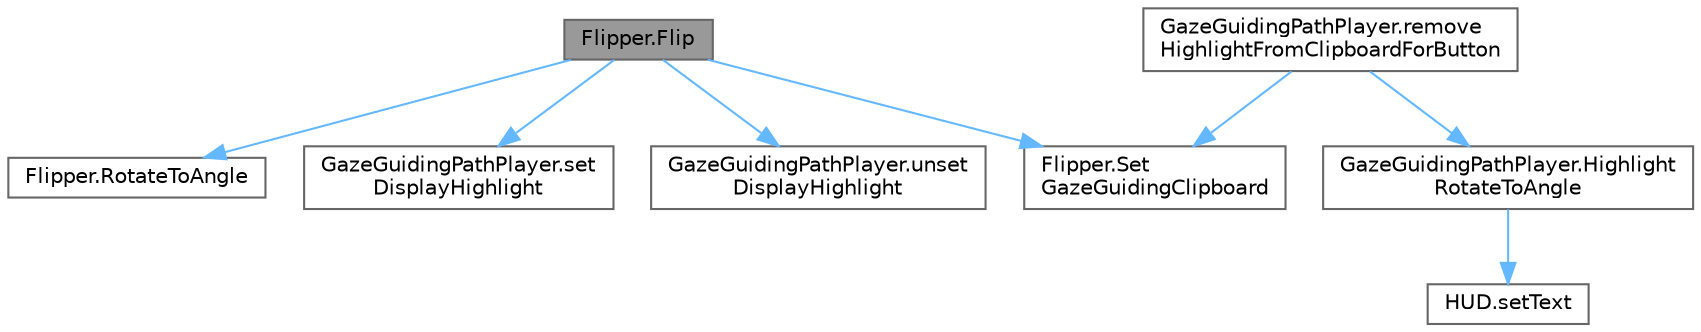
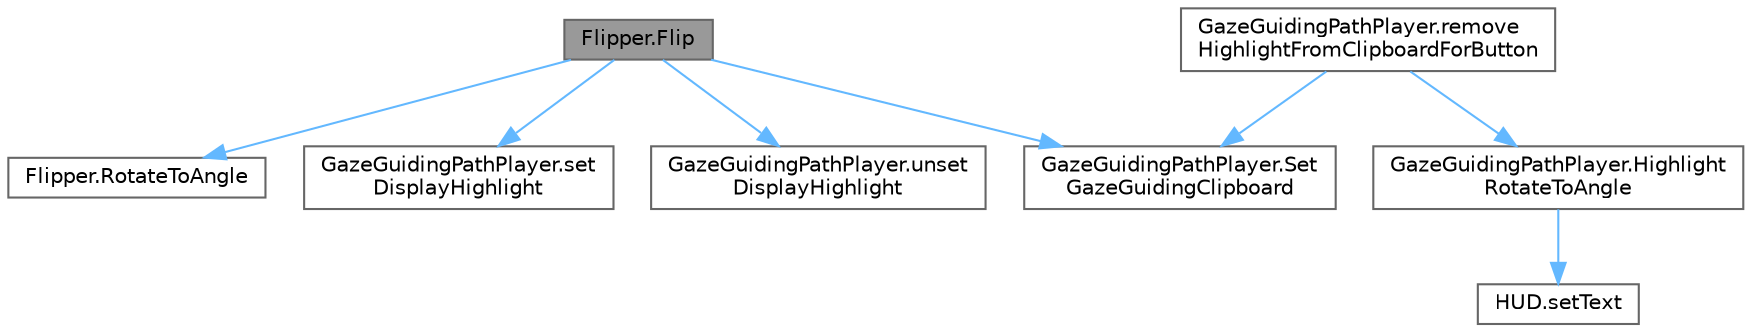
(1155, 178) -> (1180, 178)
